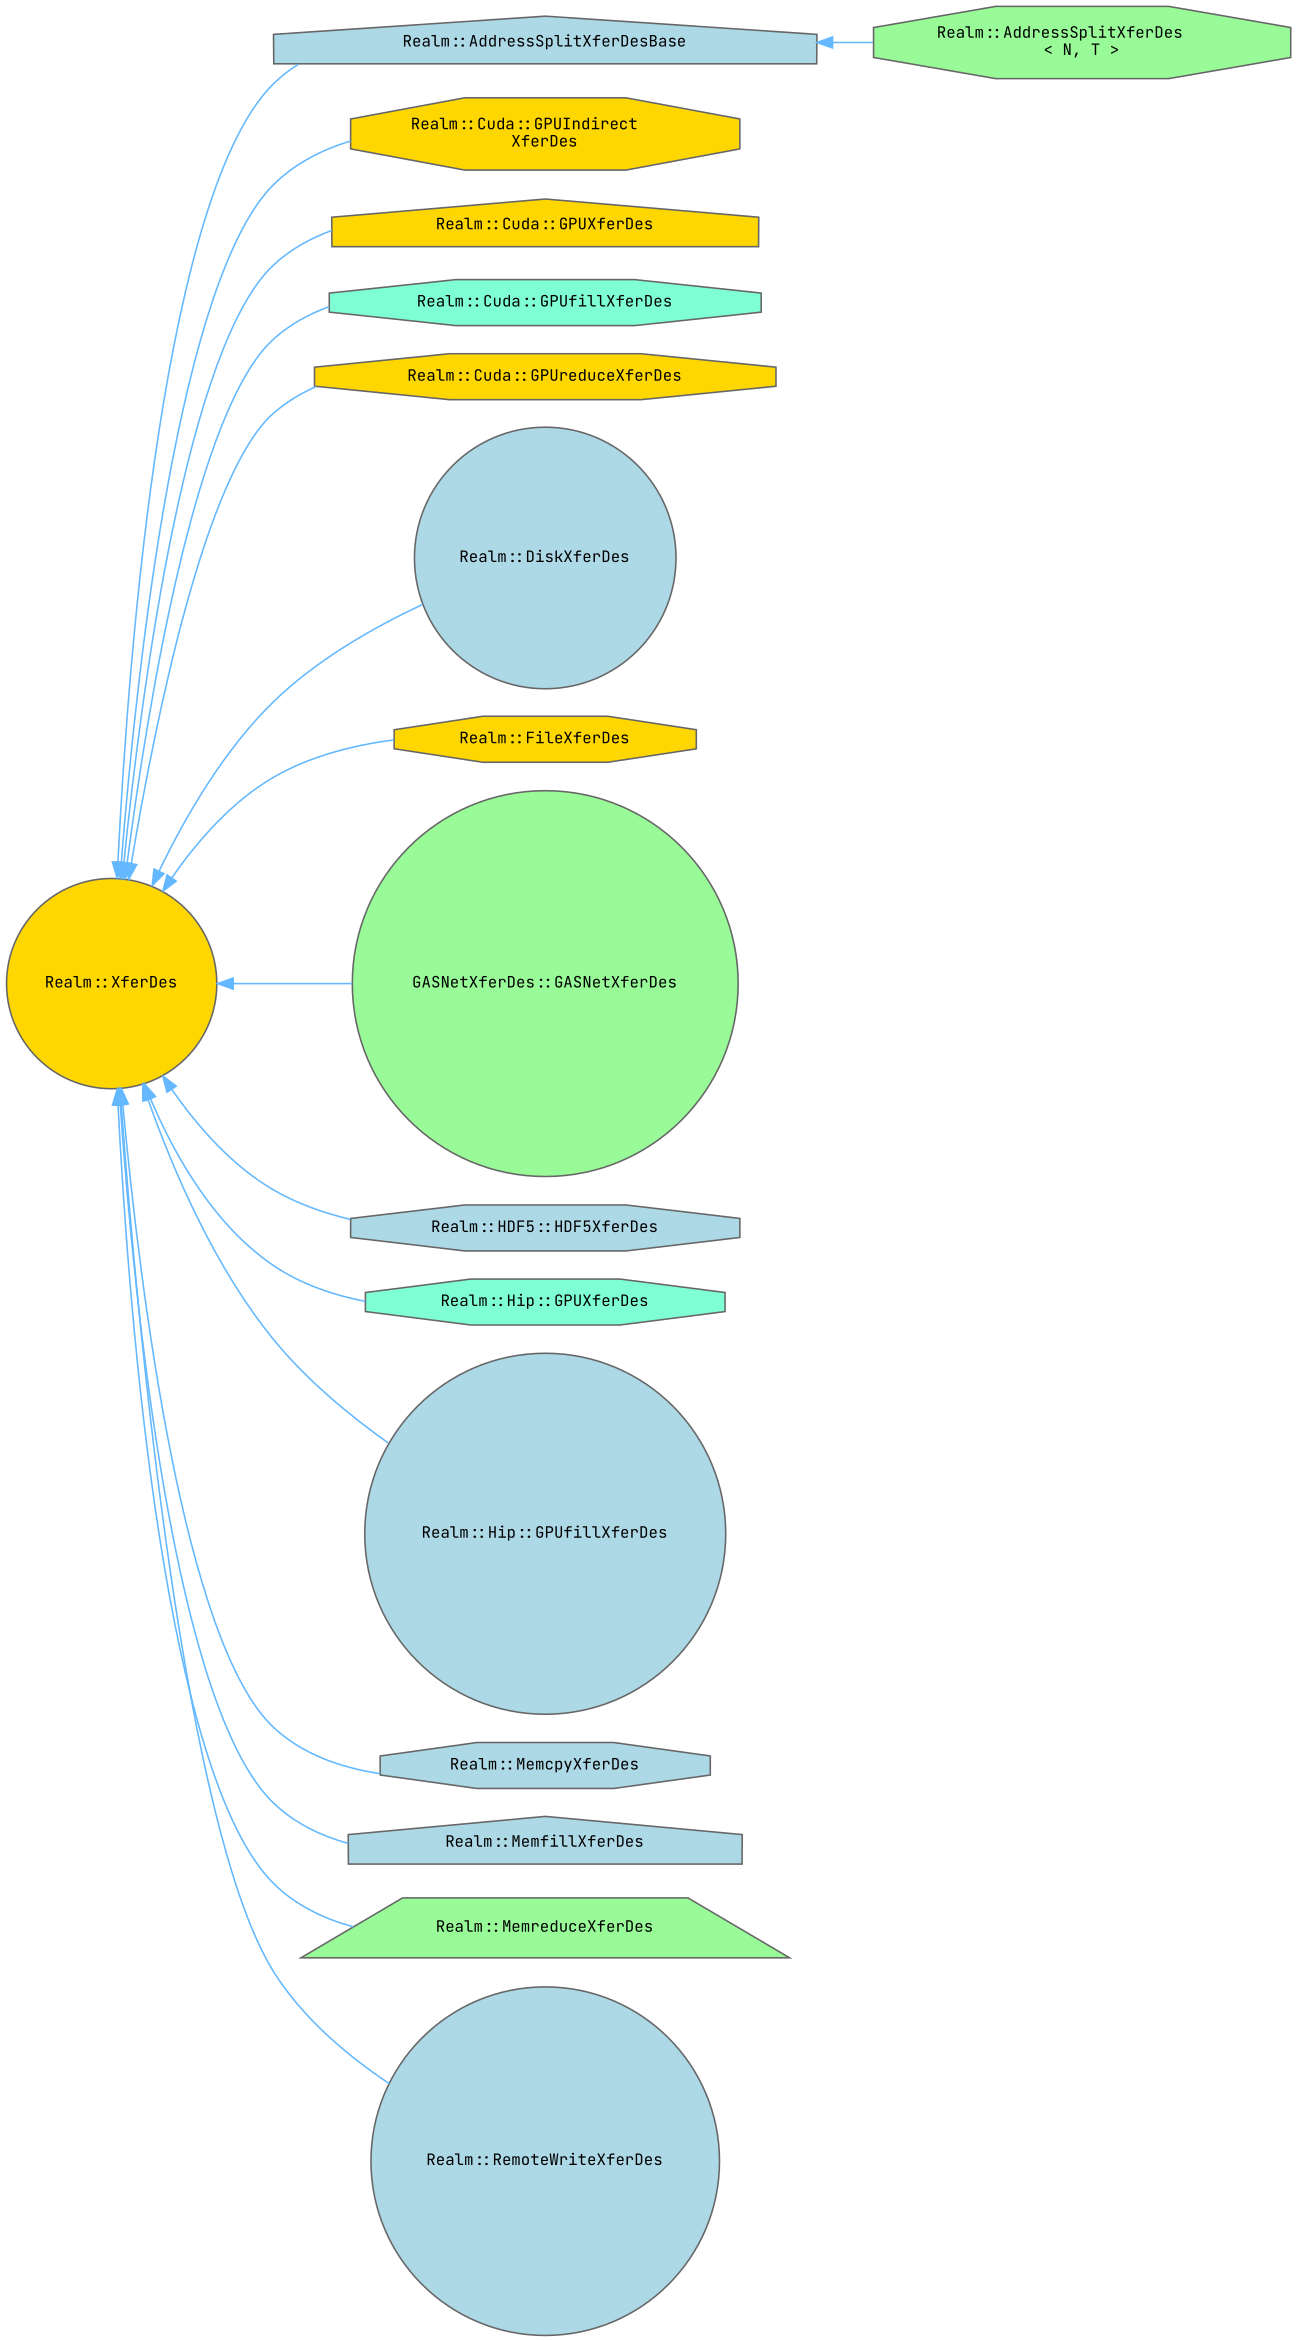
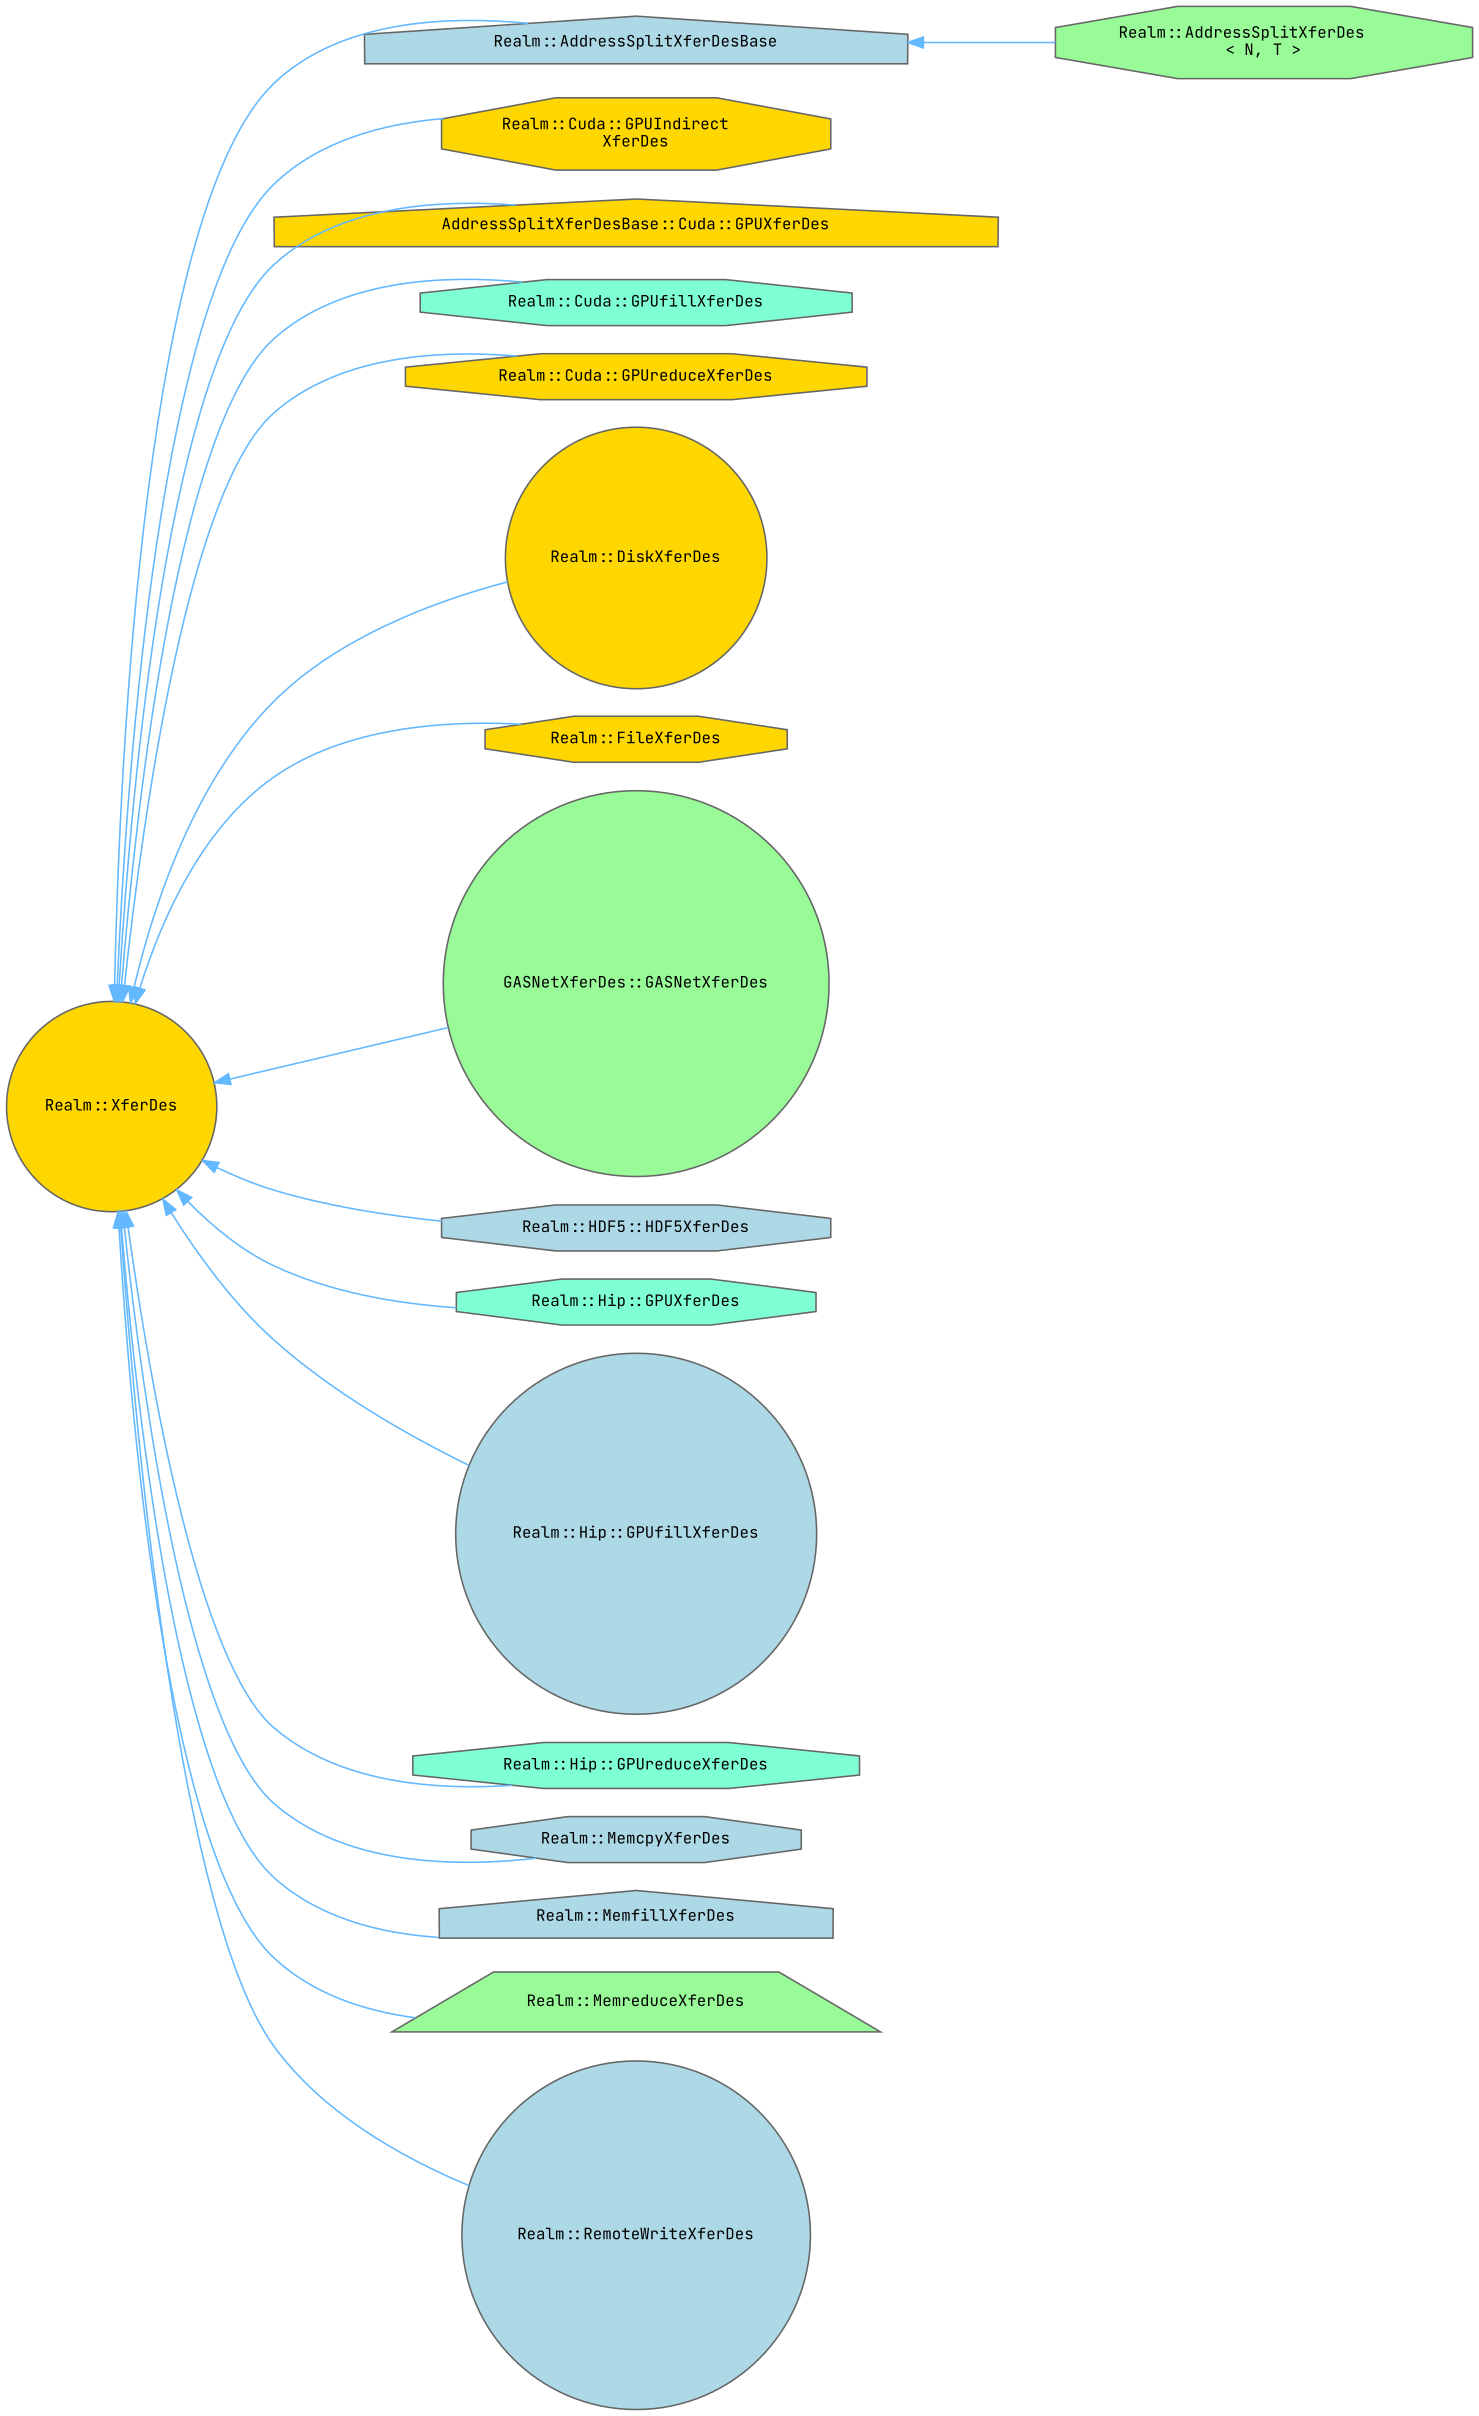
(545, 225) -> (636, 225)
(545, 558) -> (636, 558)
none -> (636, 1766)
